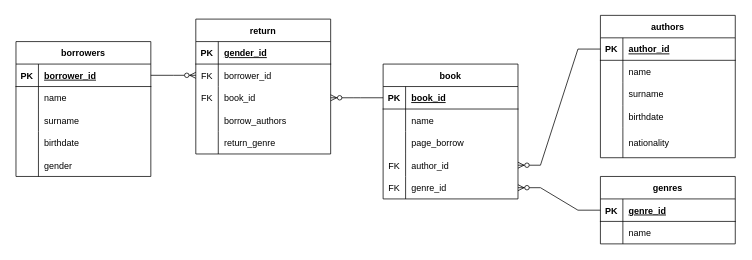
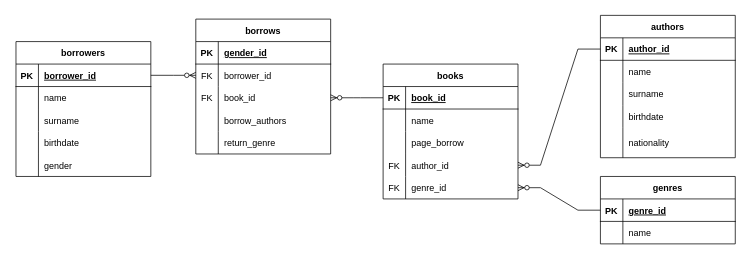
(263, 31) -> (263, 31)
(450, 76) -> (450, 76)
